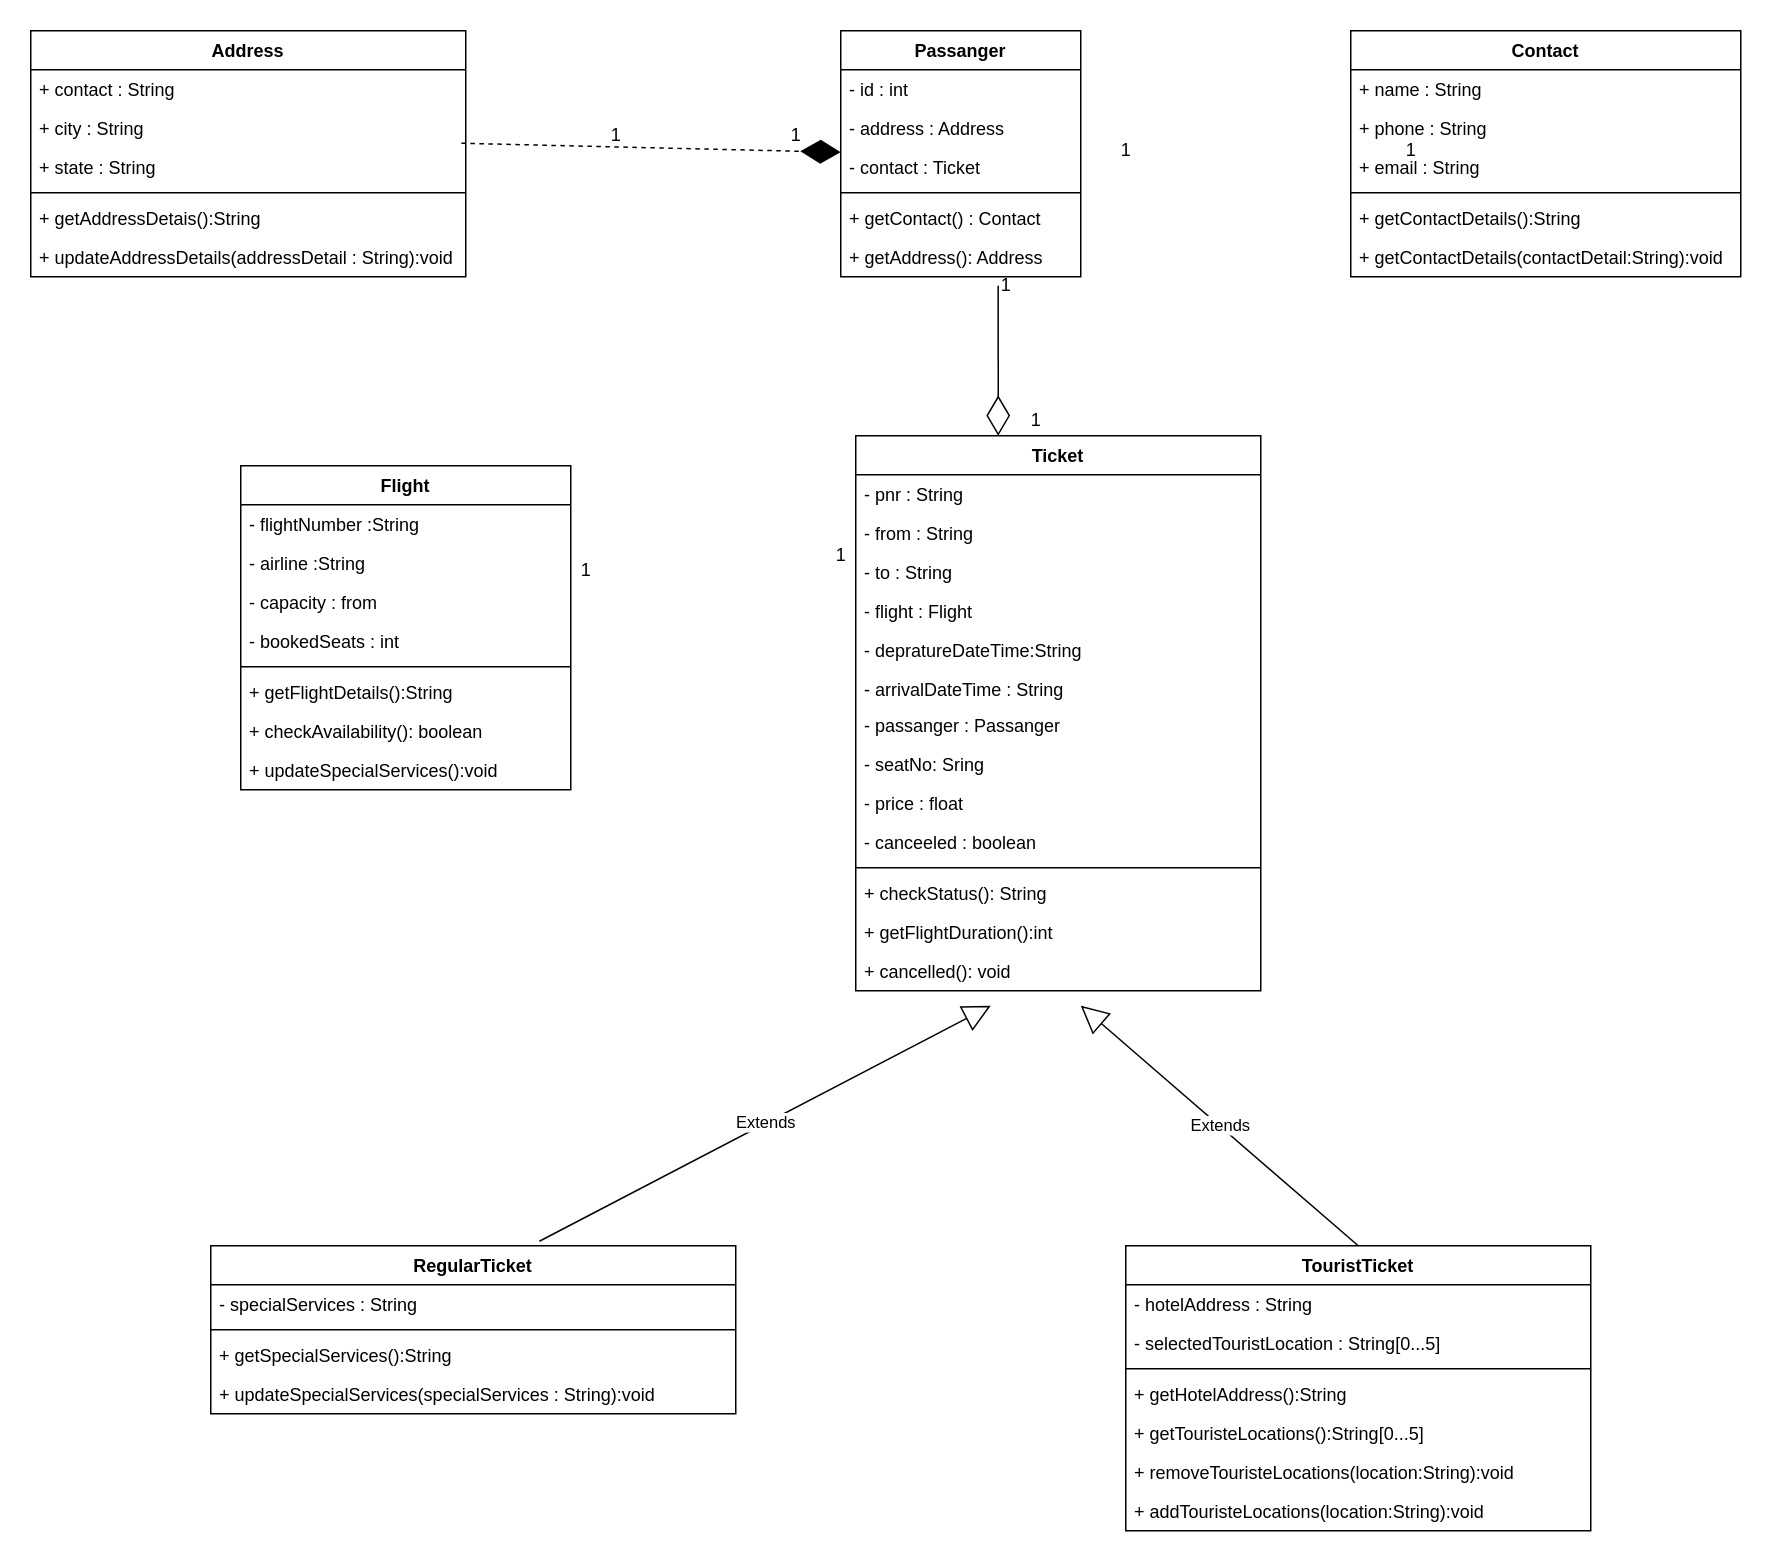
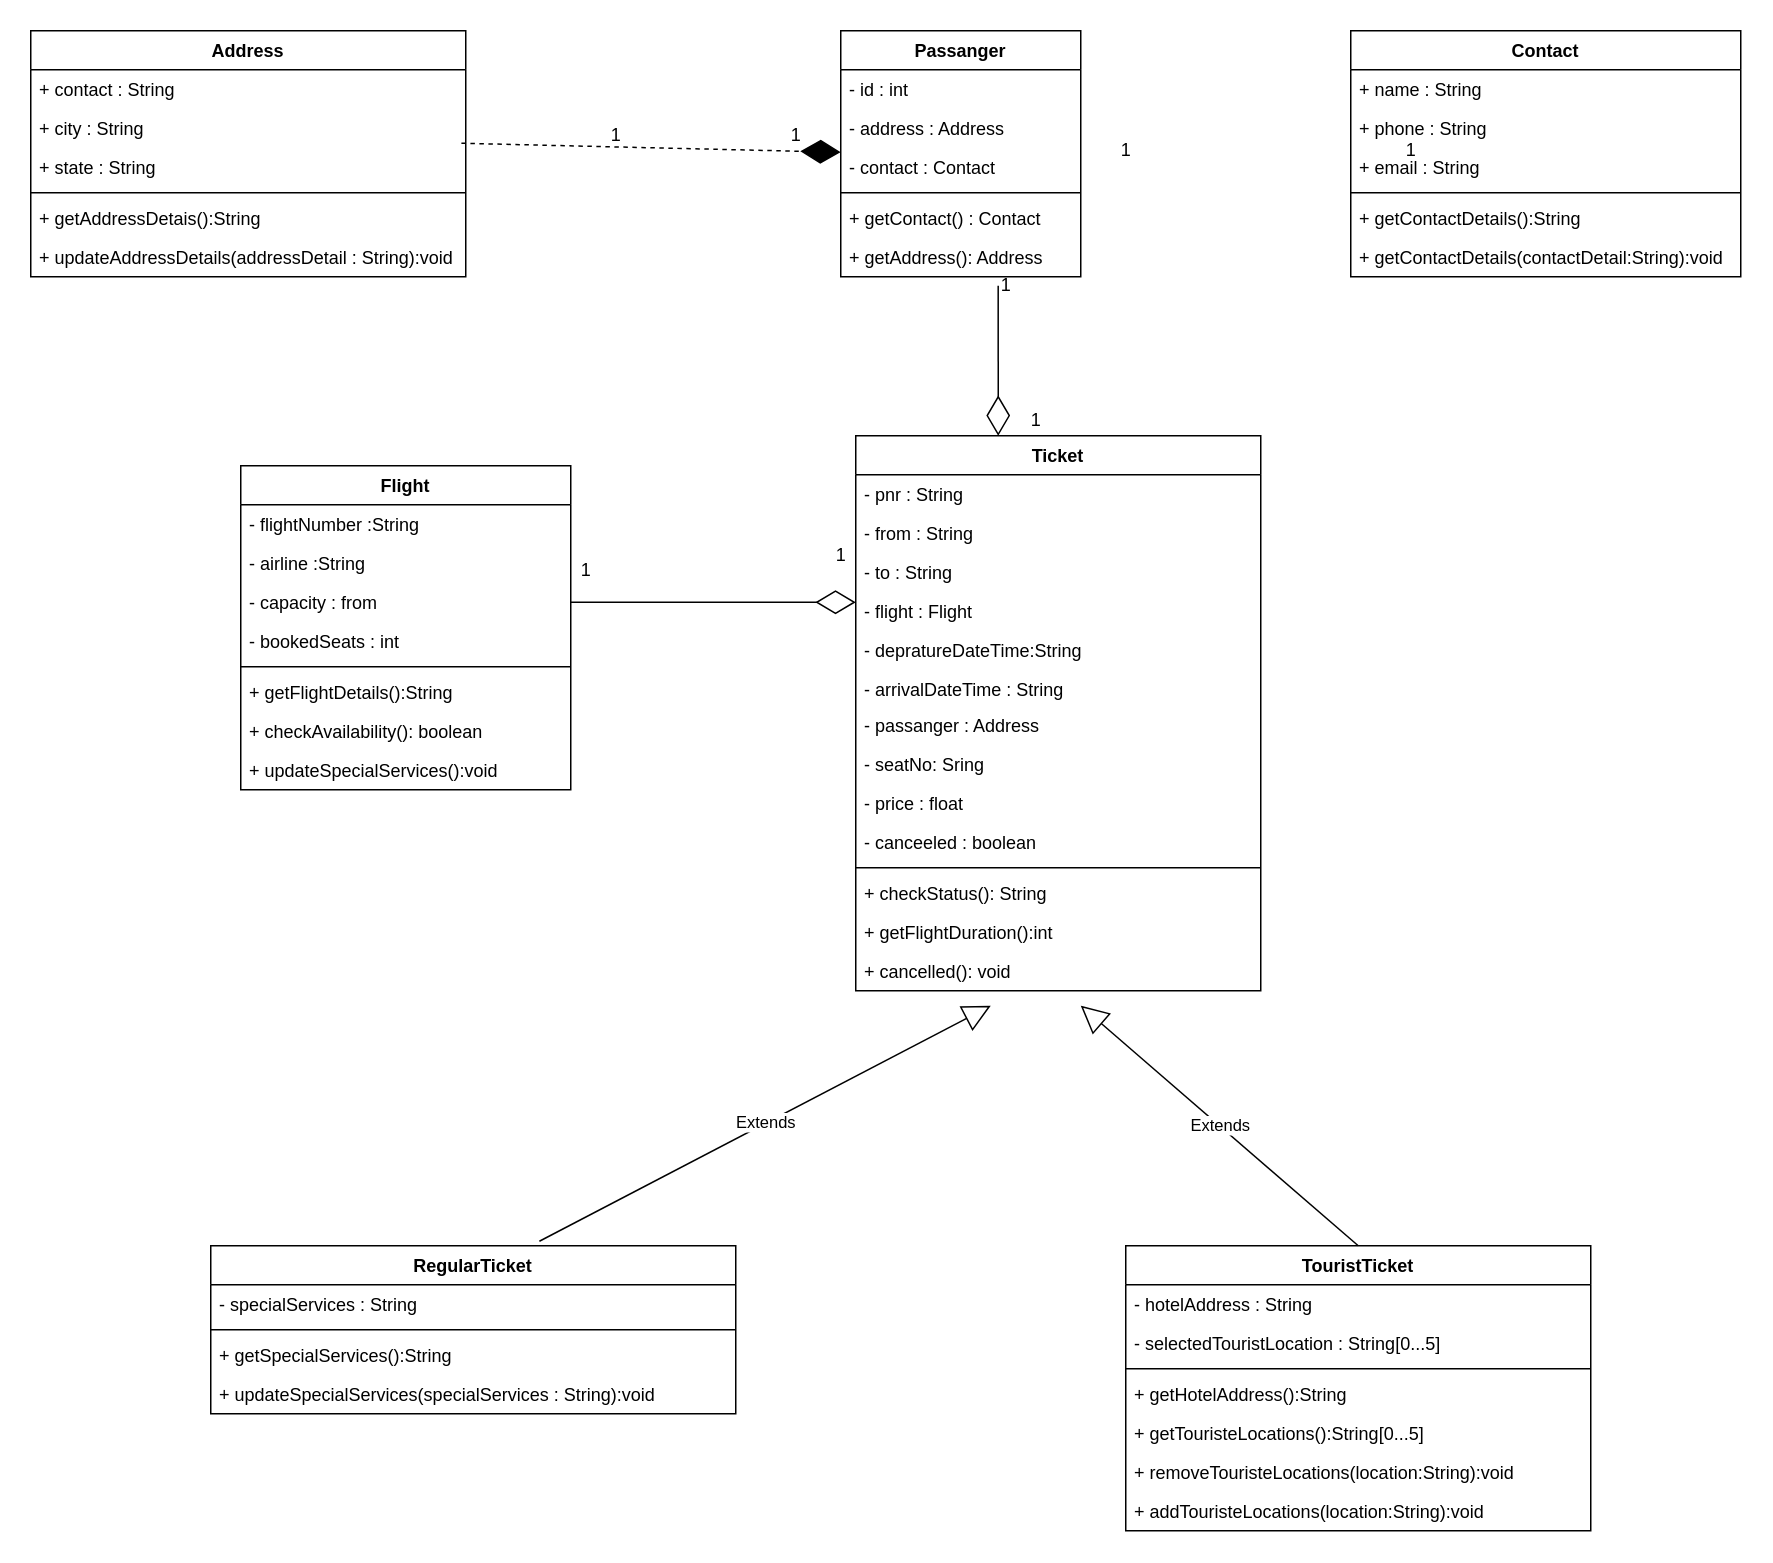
(928, 168) -> (935, 168)
none -> (694, 602)
(971, 726) -> (960, 726)
